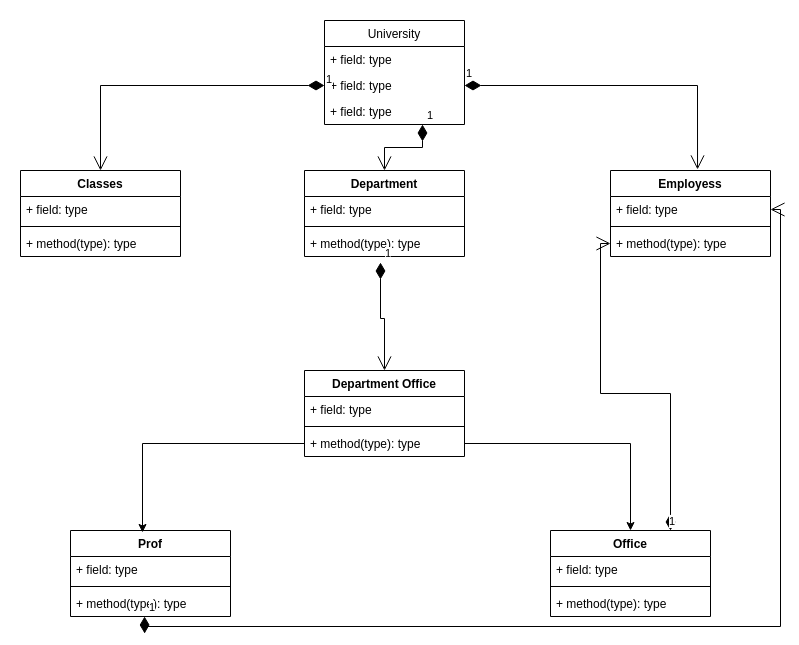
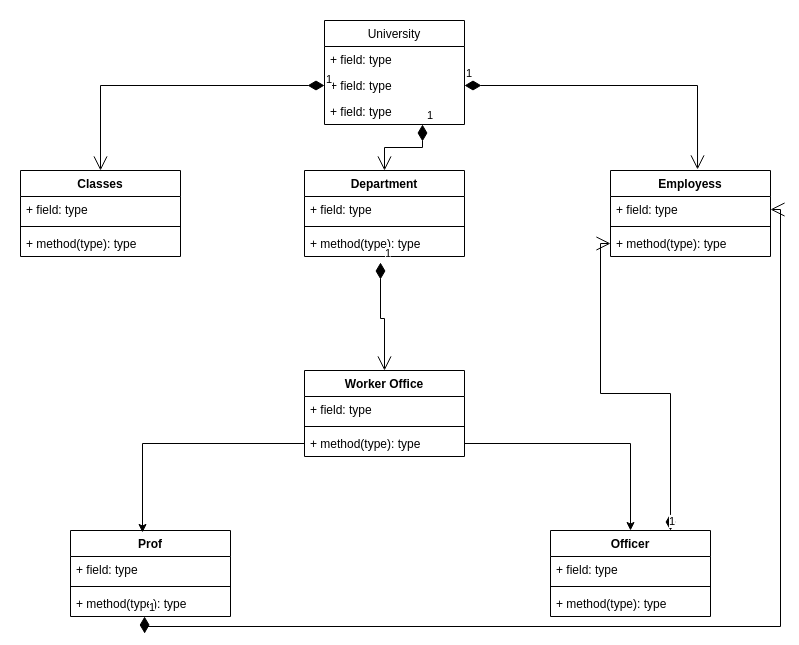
(384, 384) -> (384, 384)
(630, 544) -> (630, 544)
